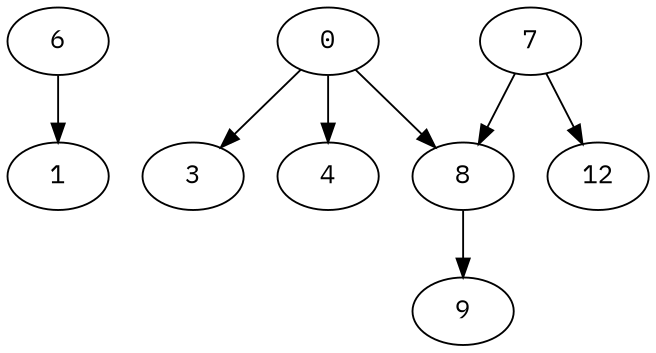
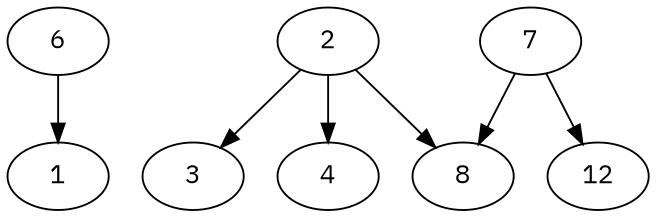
(328, 41) -> (328, 41)
(463, 311) -> none
